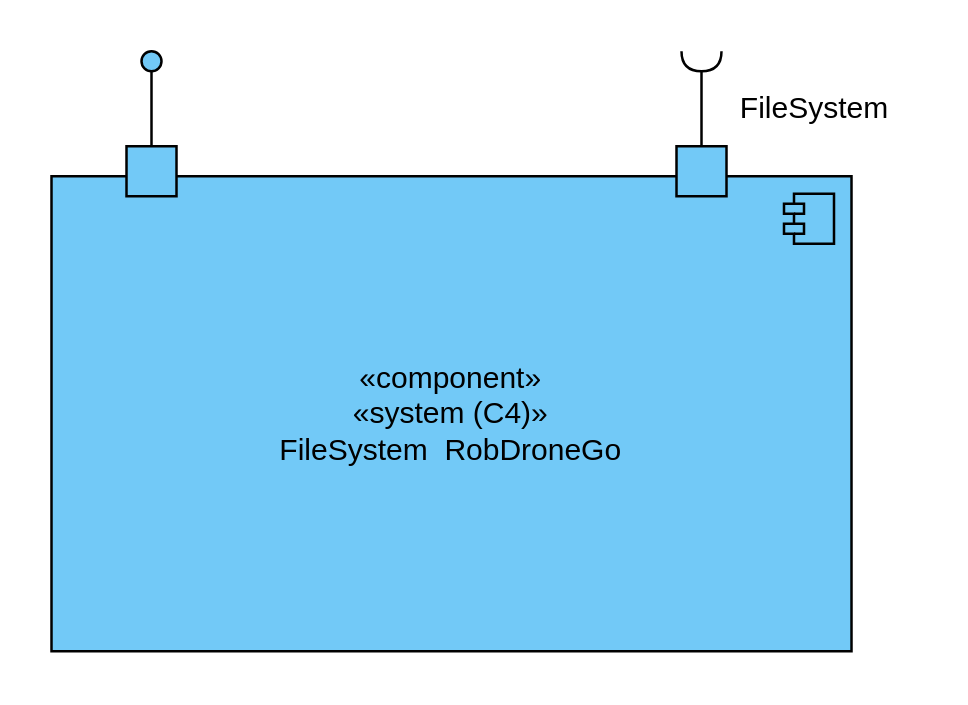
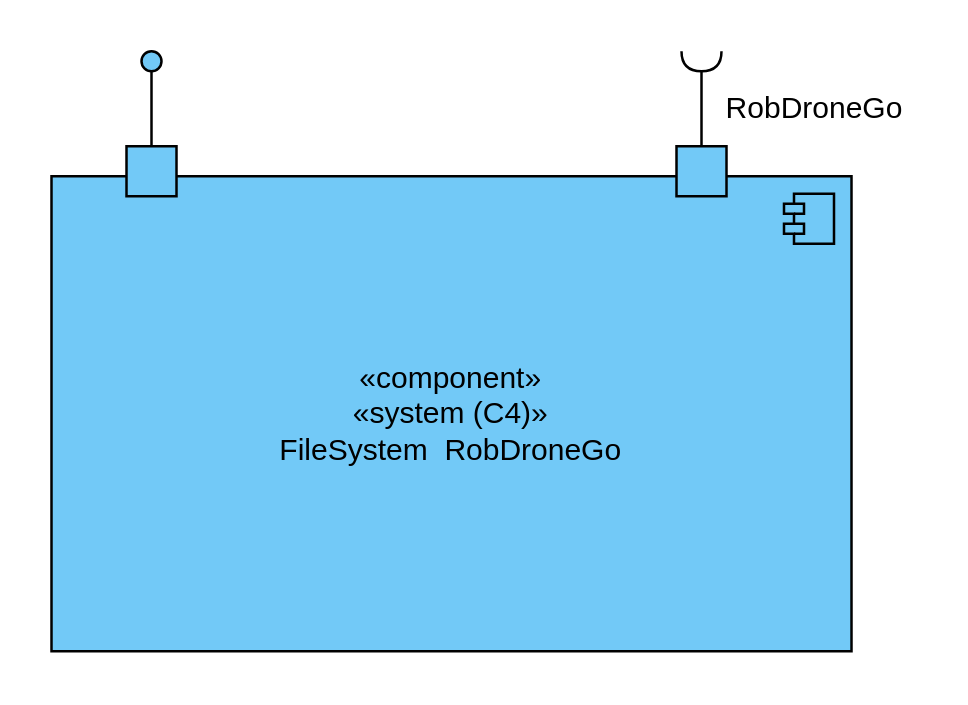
(815, 109) -> (815, 109)
